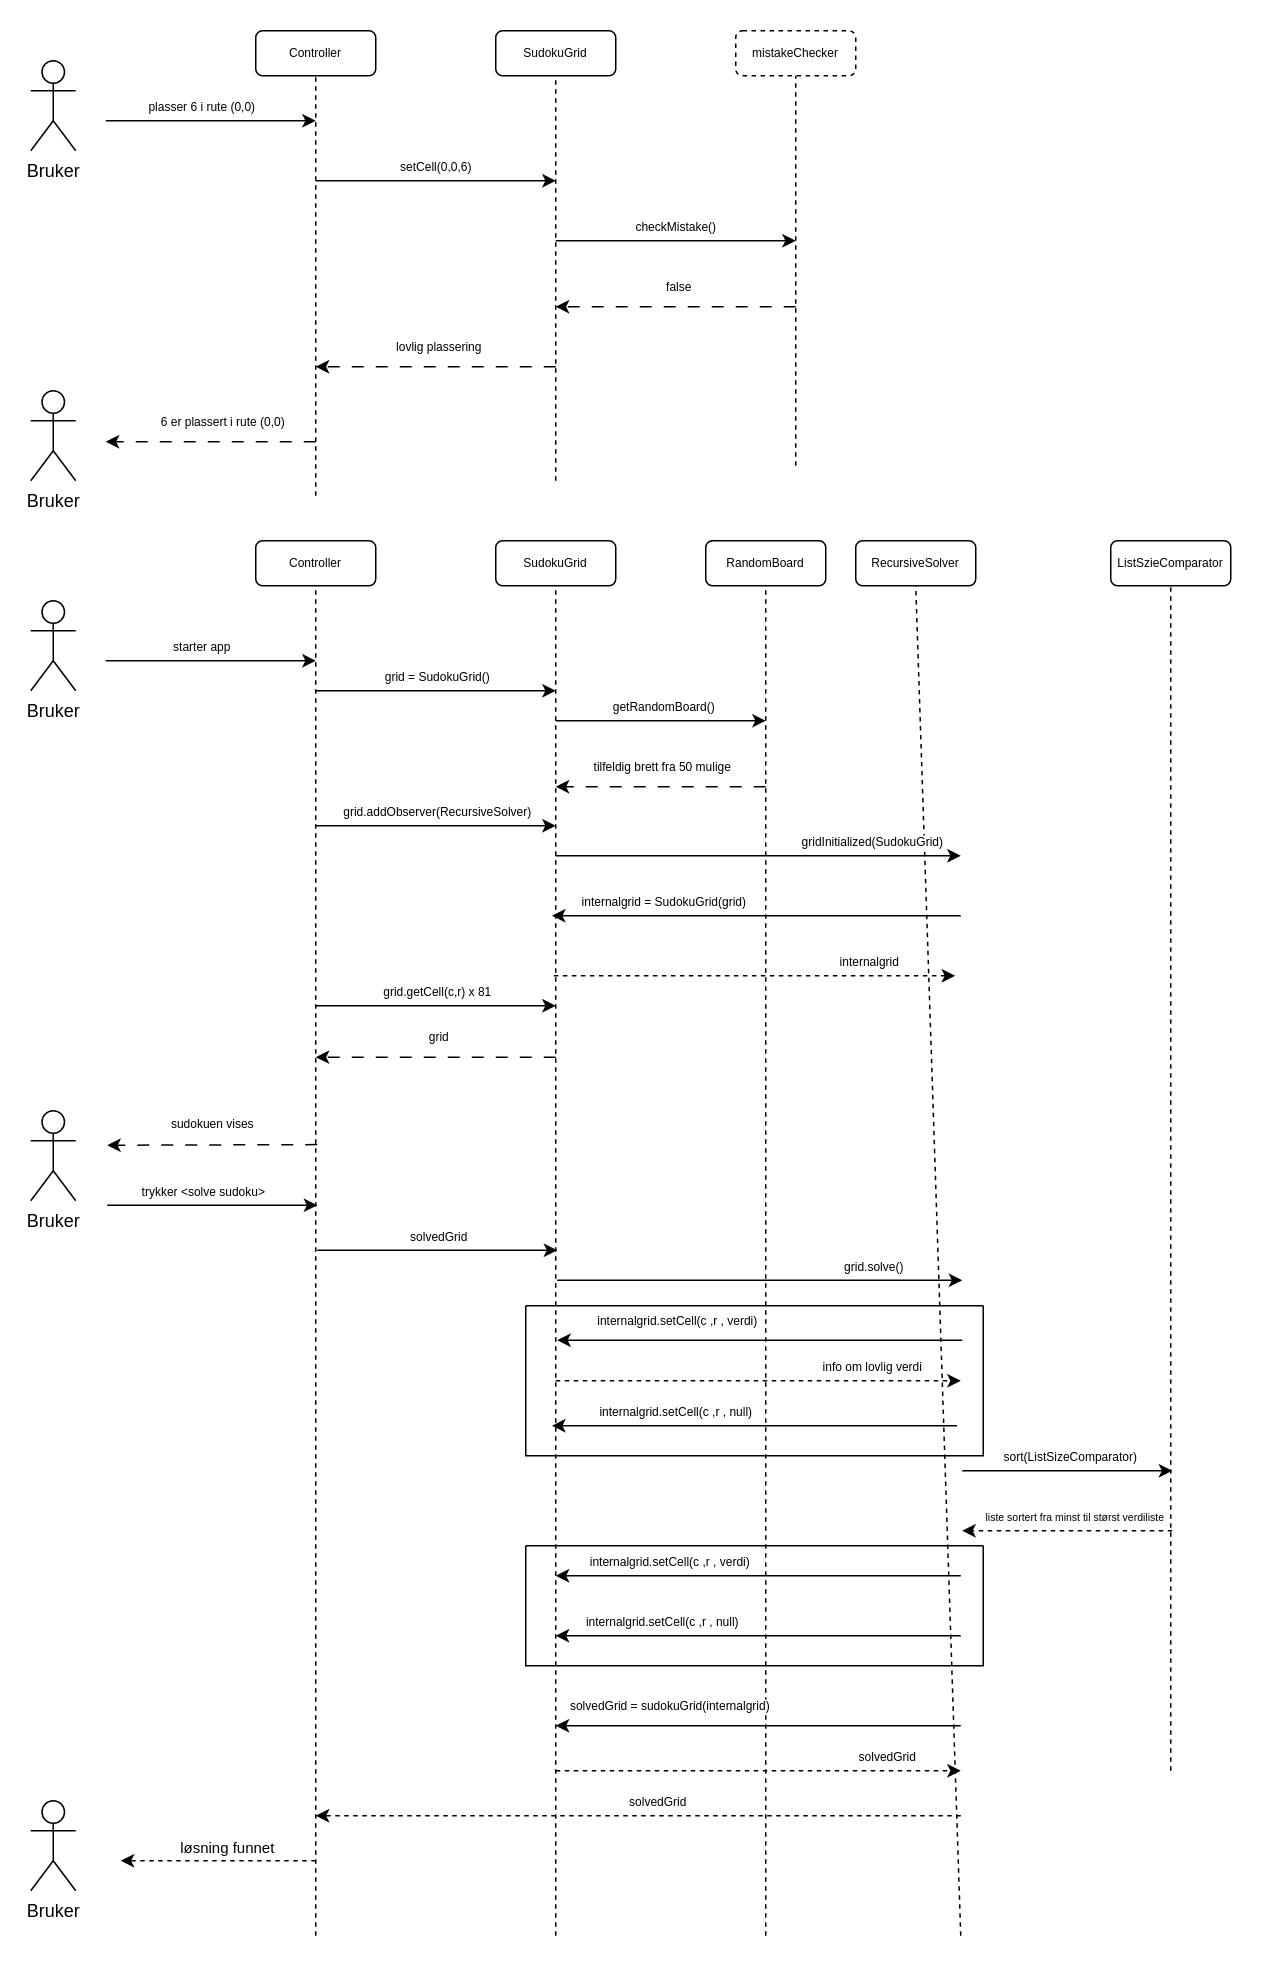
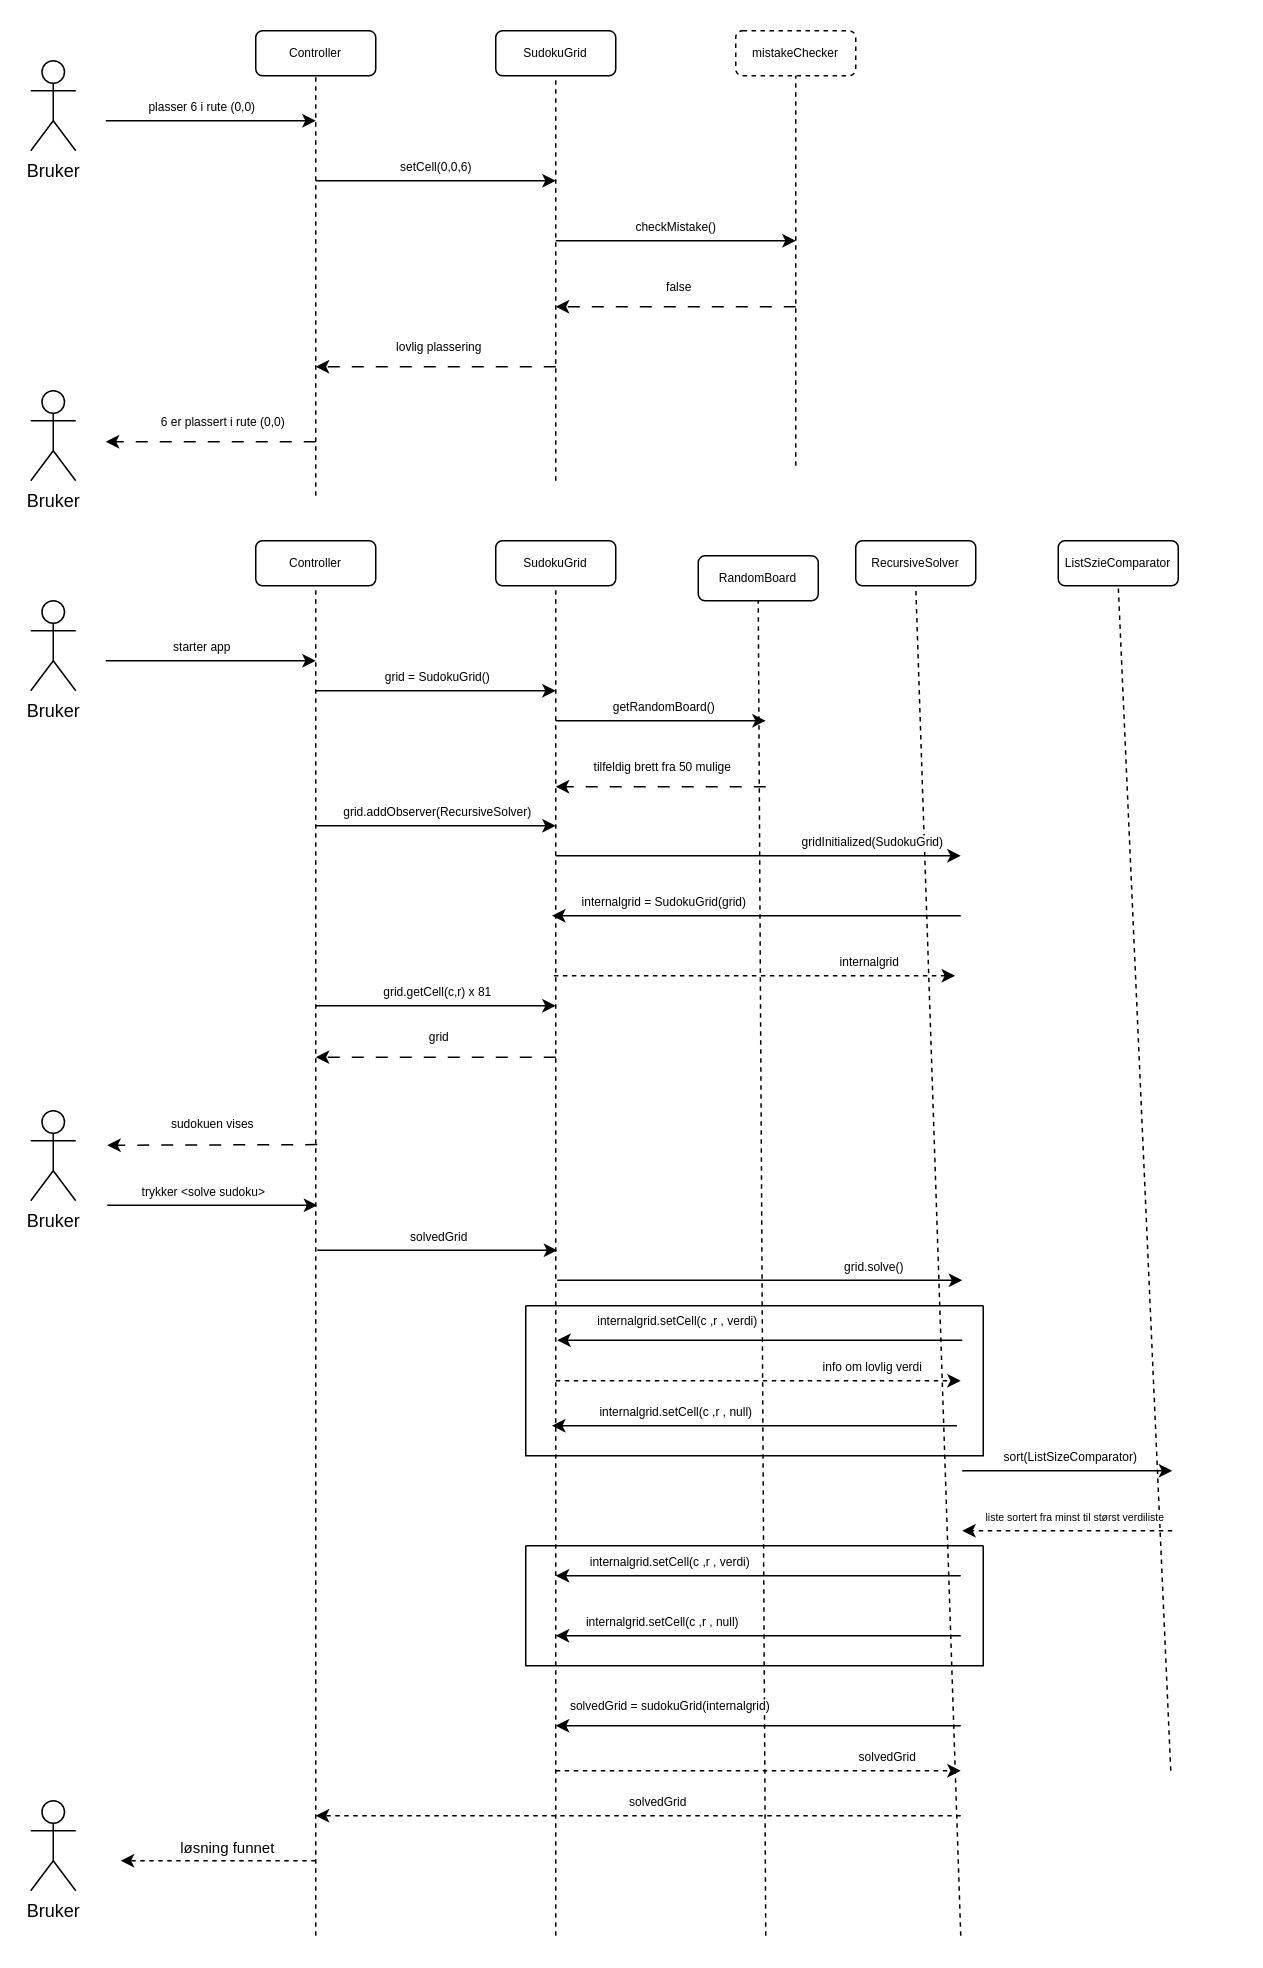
(766, 563) -> (758, 578)
(1171, 563) -> (1118, 563)
